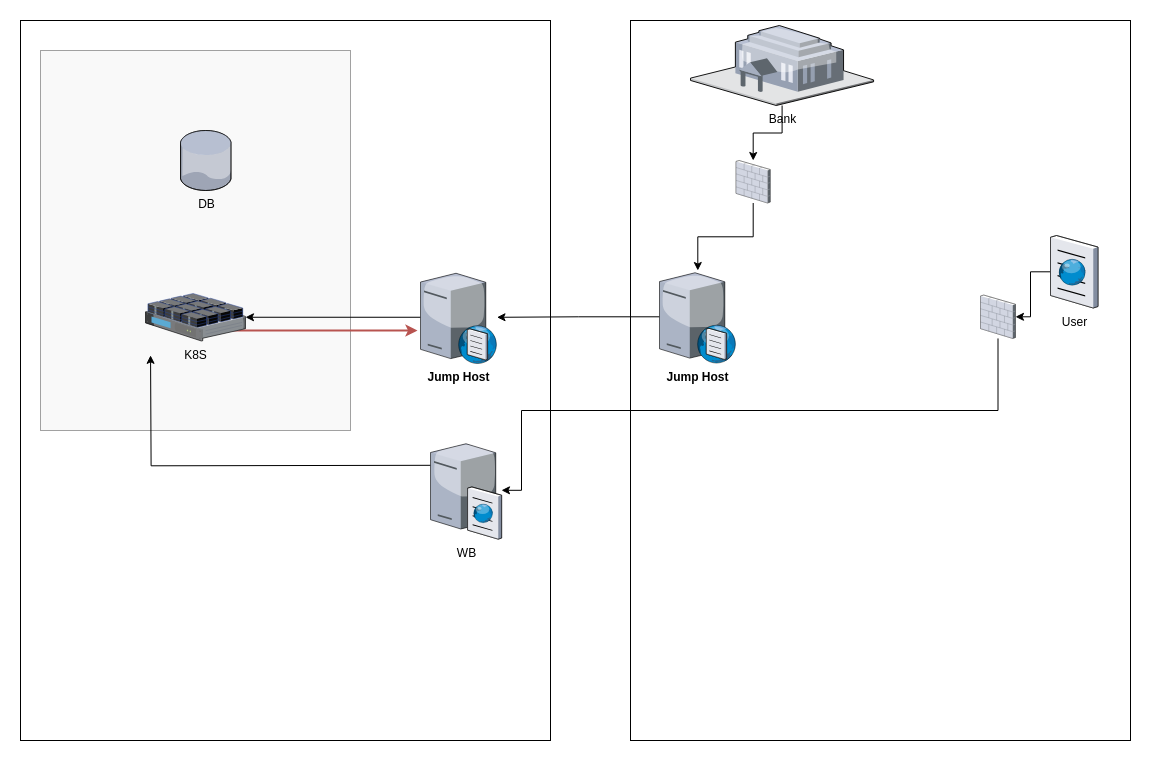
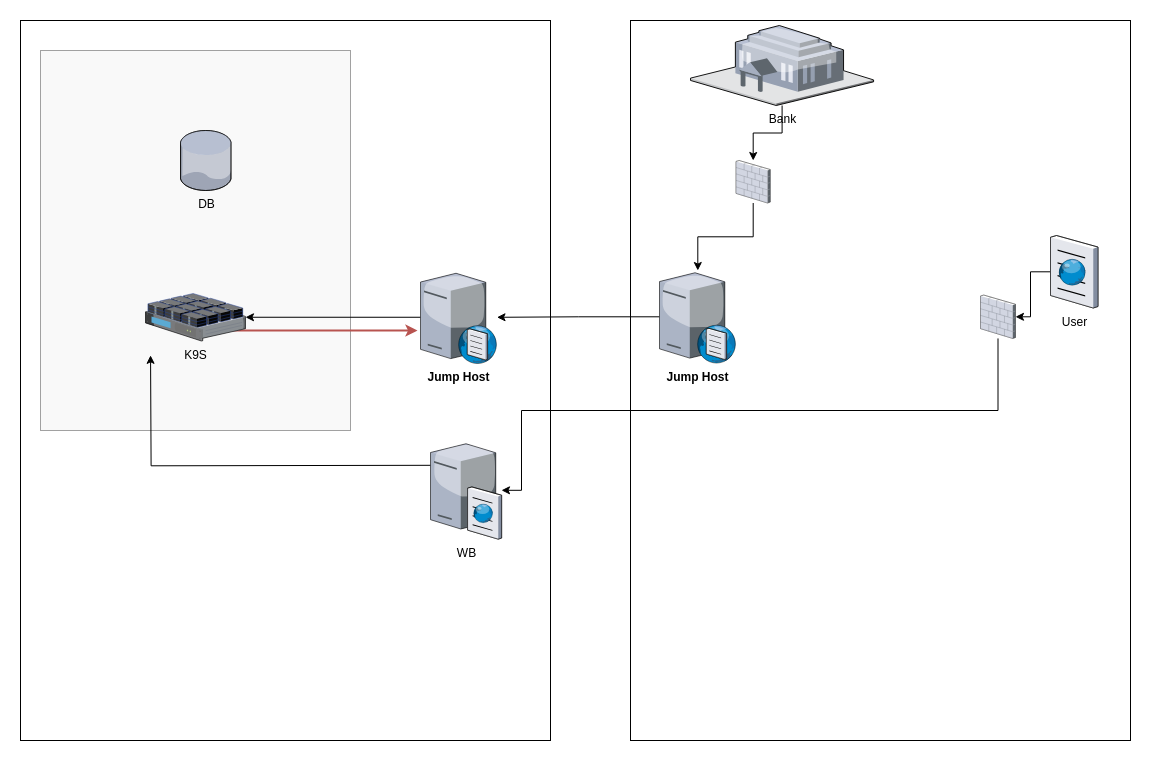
(196, 356) -> (196, 356)
